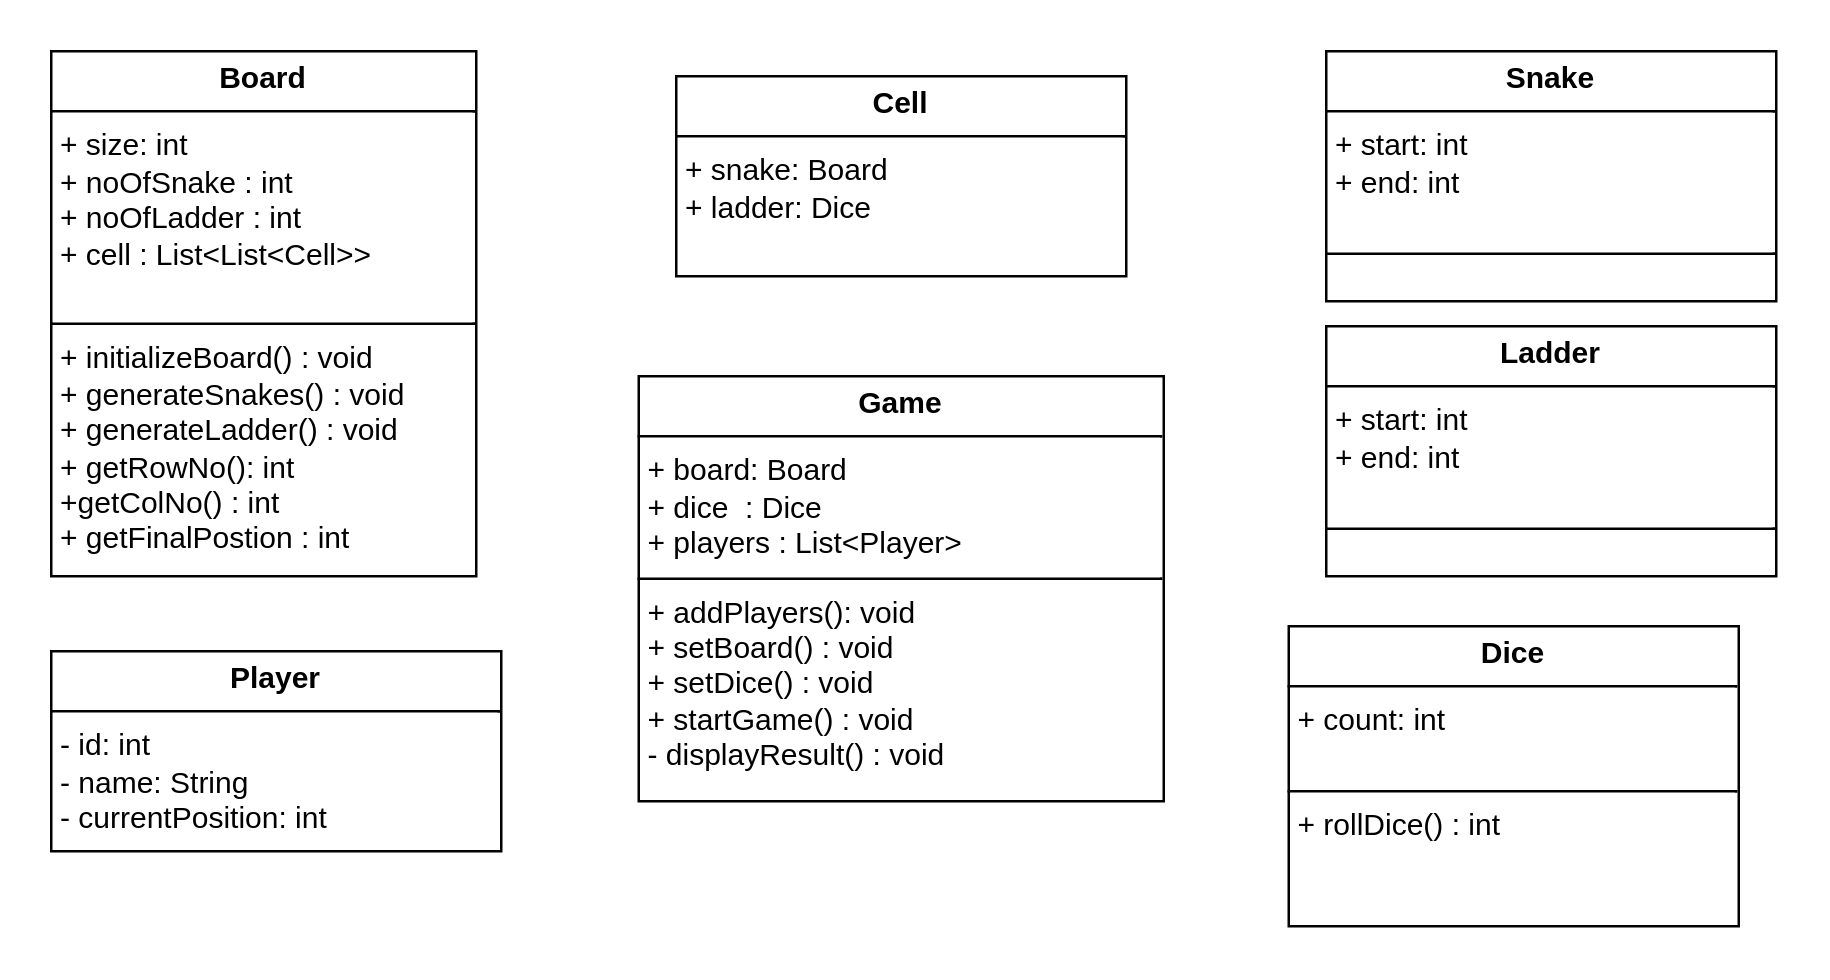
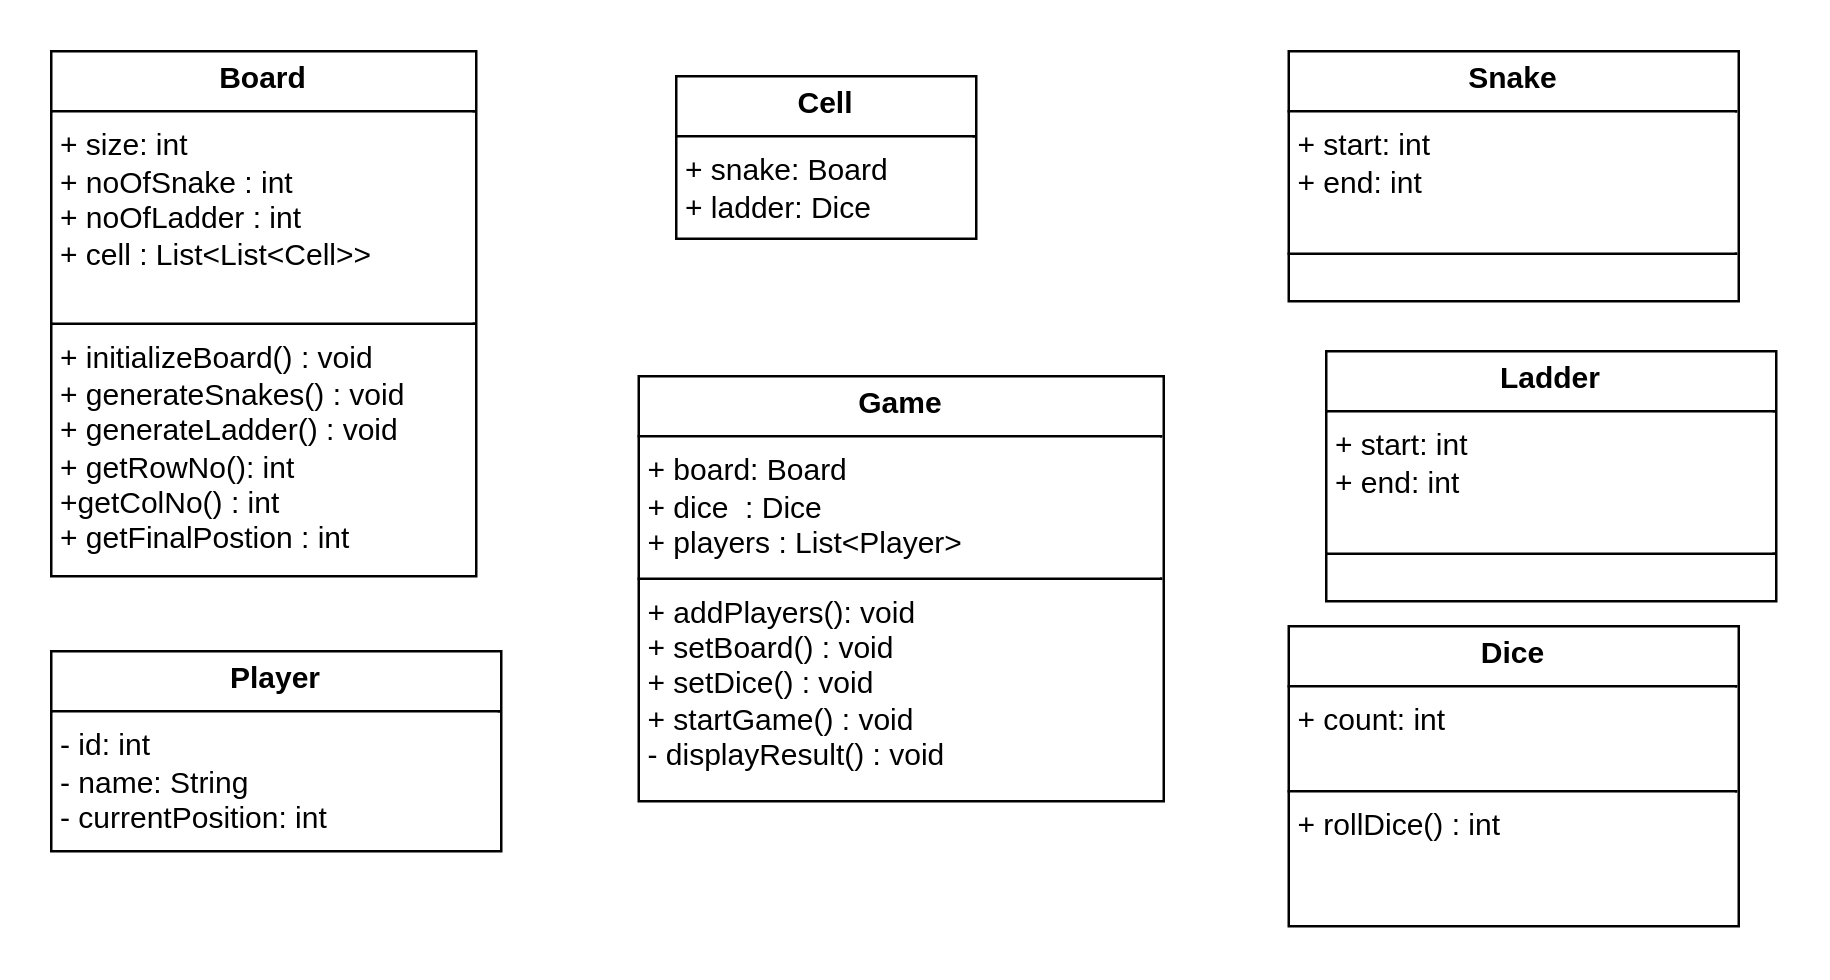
(901, 176) -> (826, 158)
(1551, 176) -> (1514, 176)
(1551, 451) -> (1551, 476)
